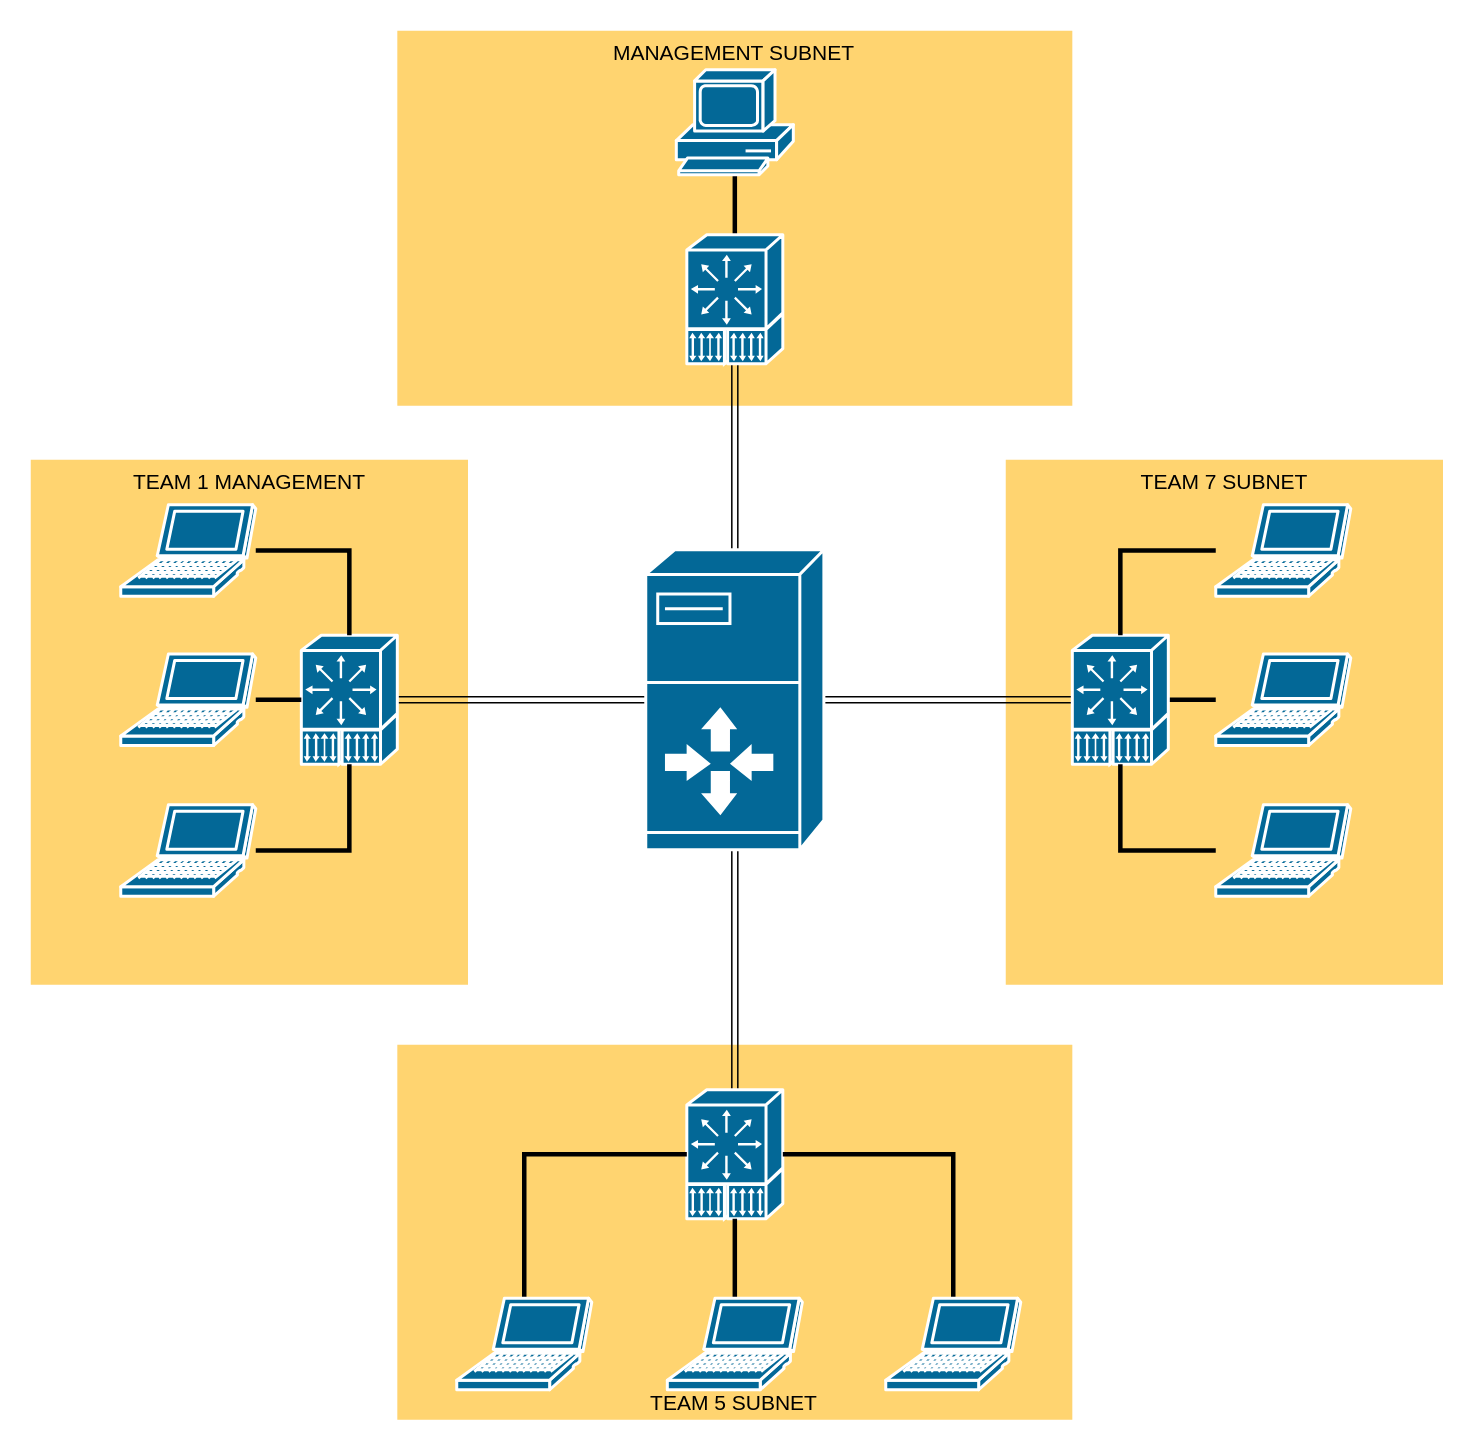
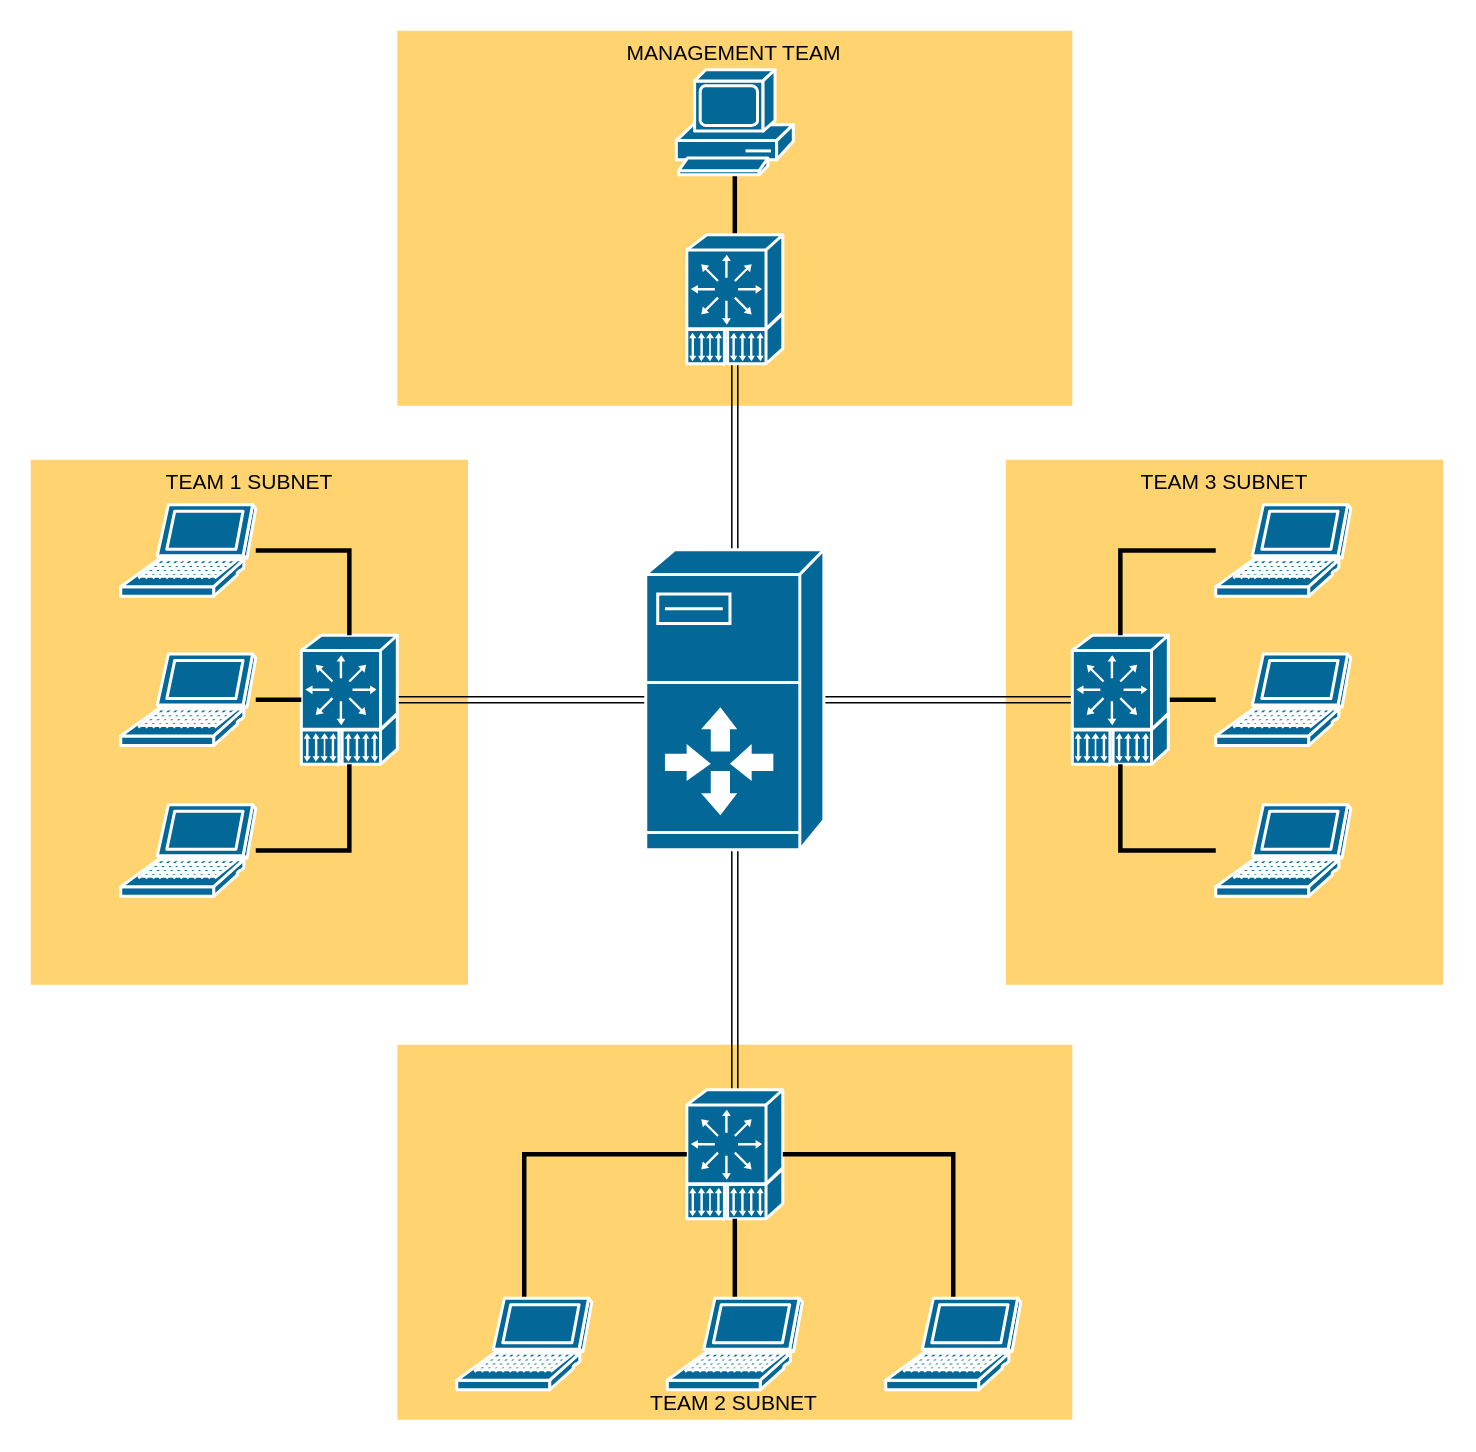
(734, 54) -> (734, 54)
(250, 483) -> (250, 483)
(1225, 483) -> (1225, 483)
(734, 1403) -> (734, 1403)
